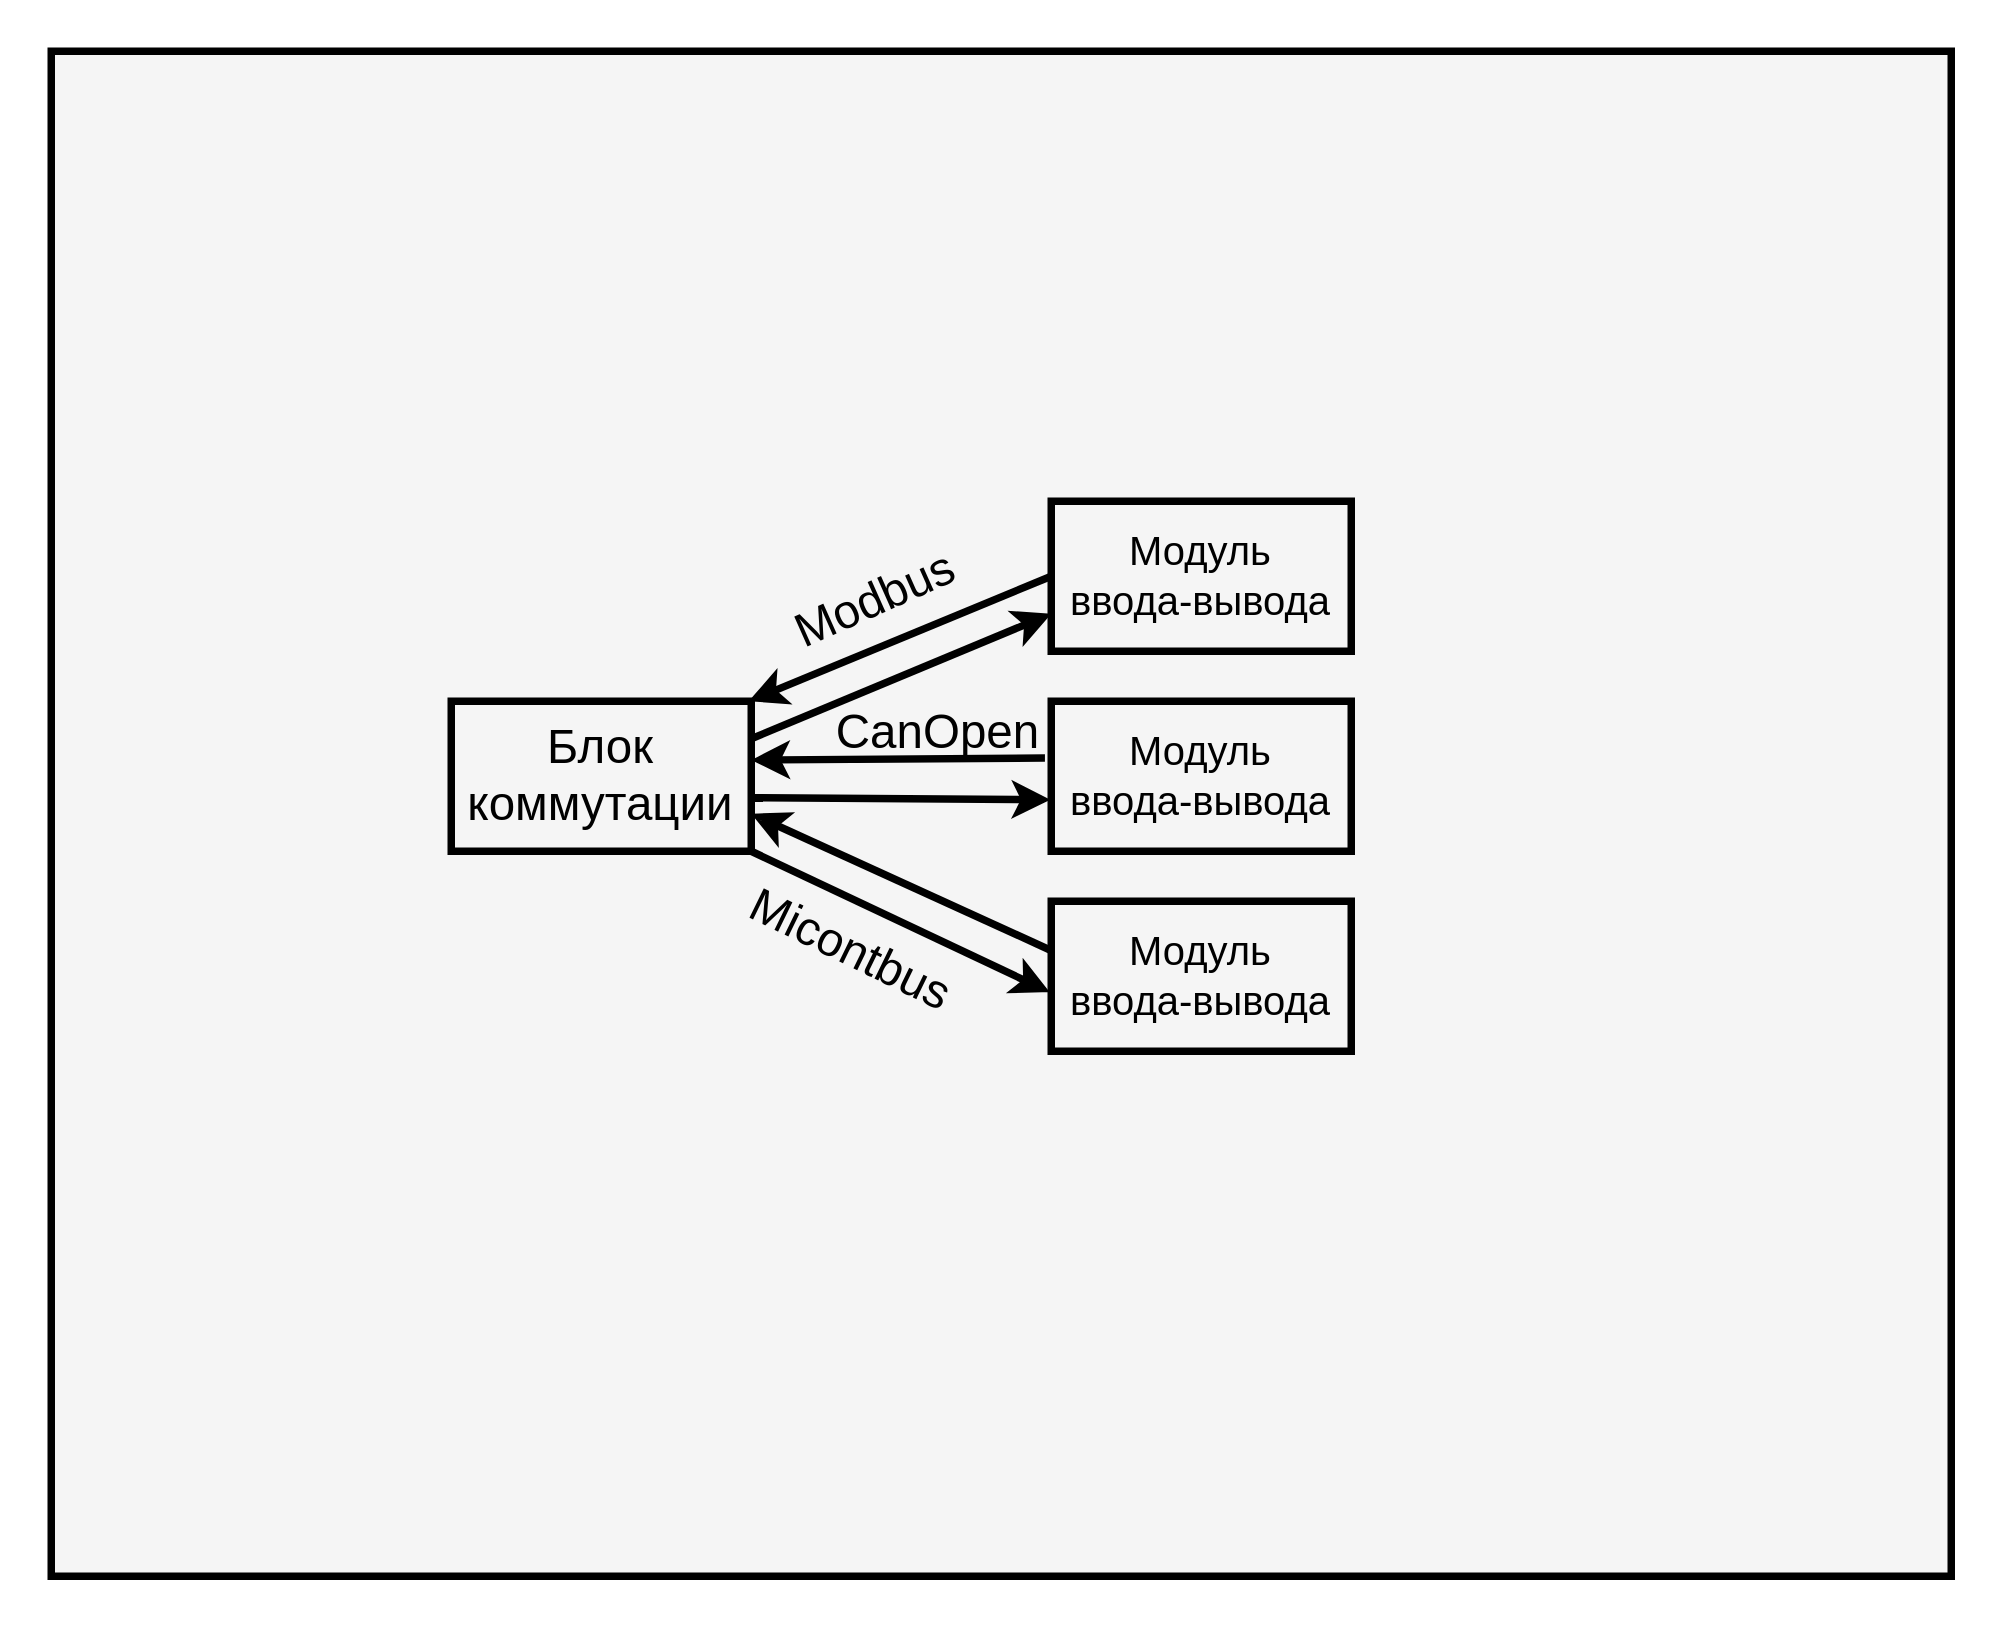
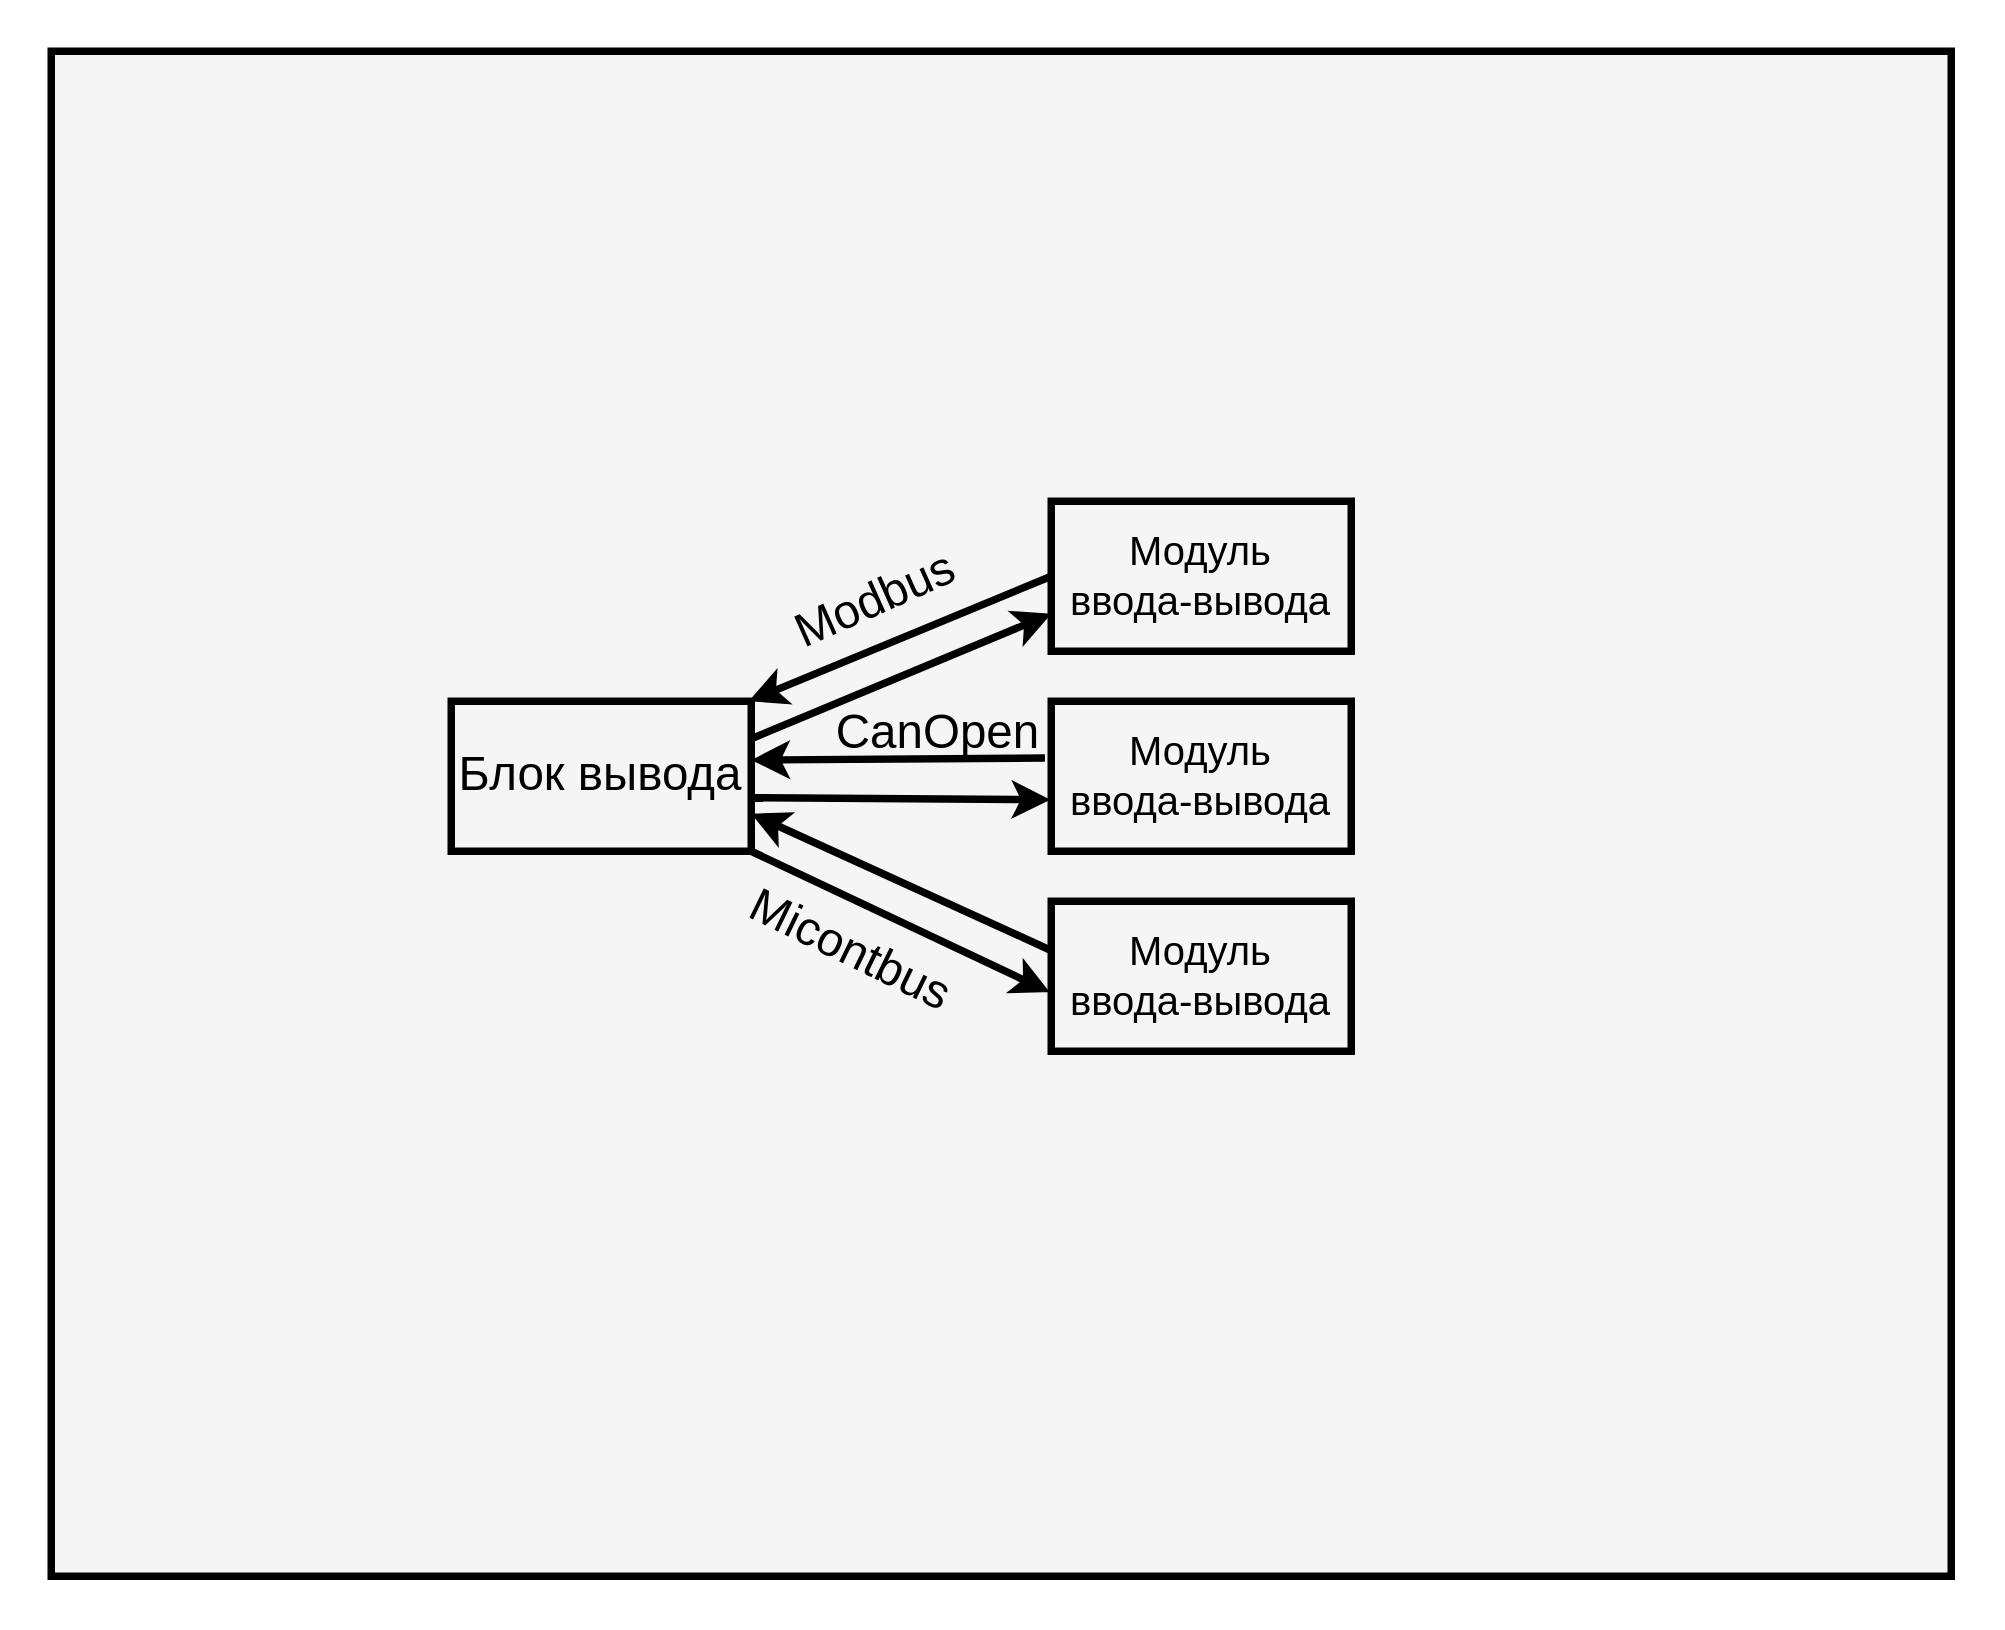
(601, 776) -> (601, 776)
